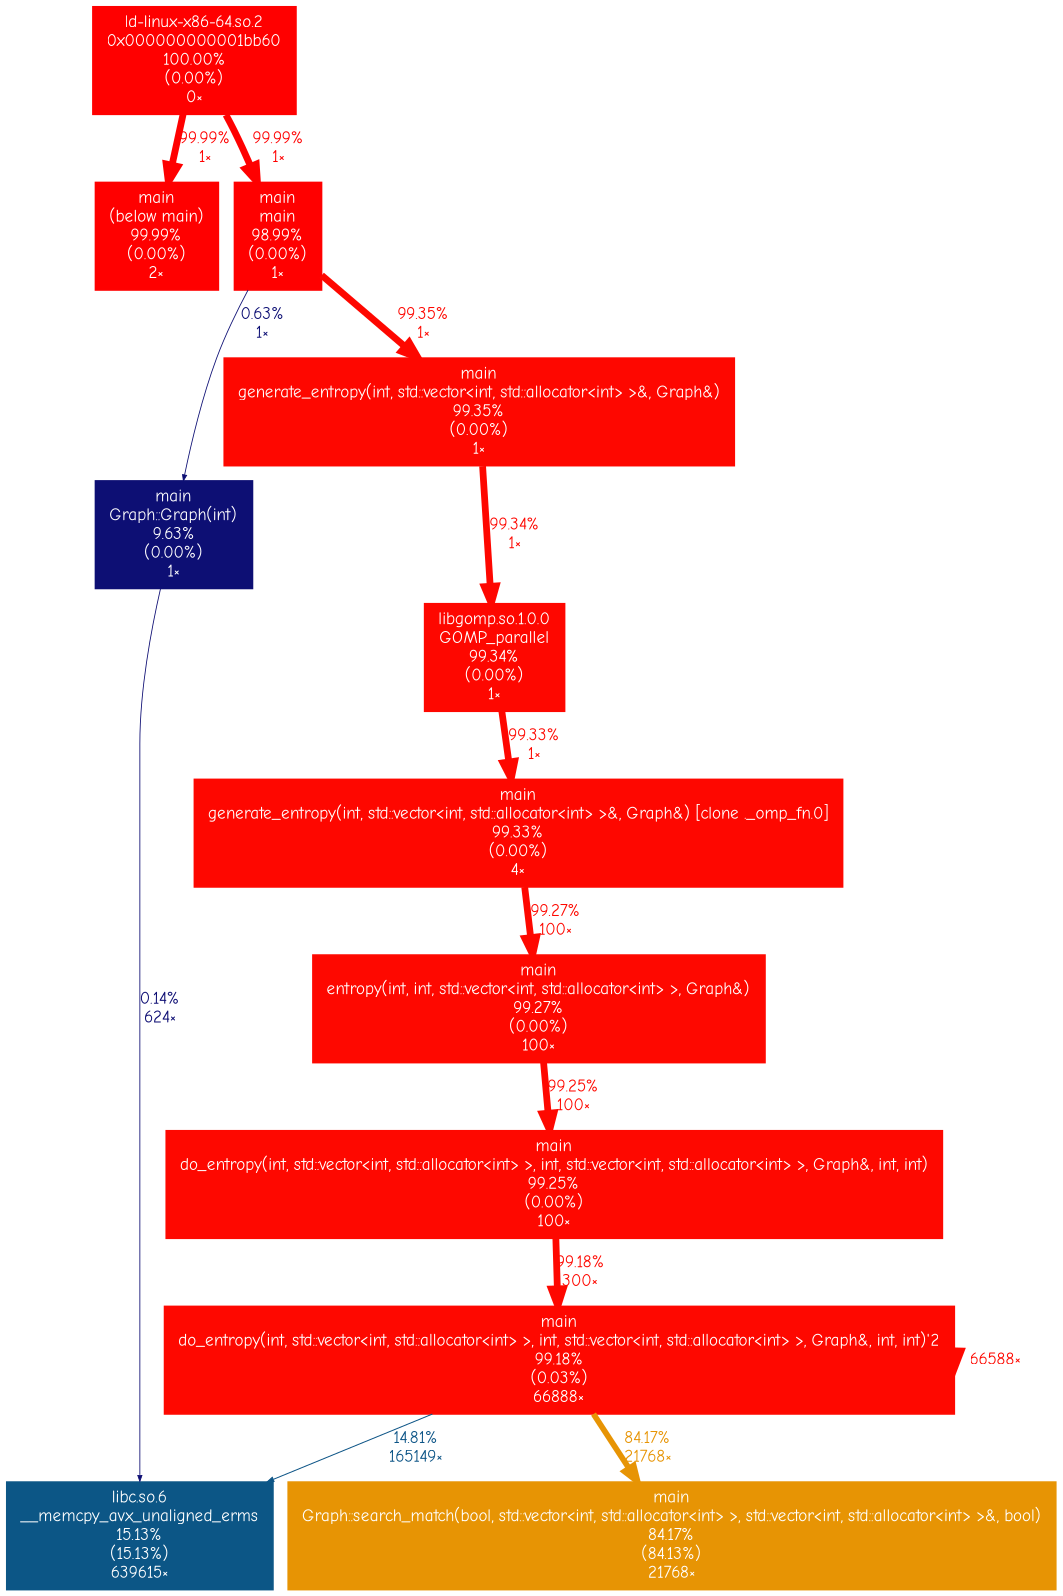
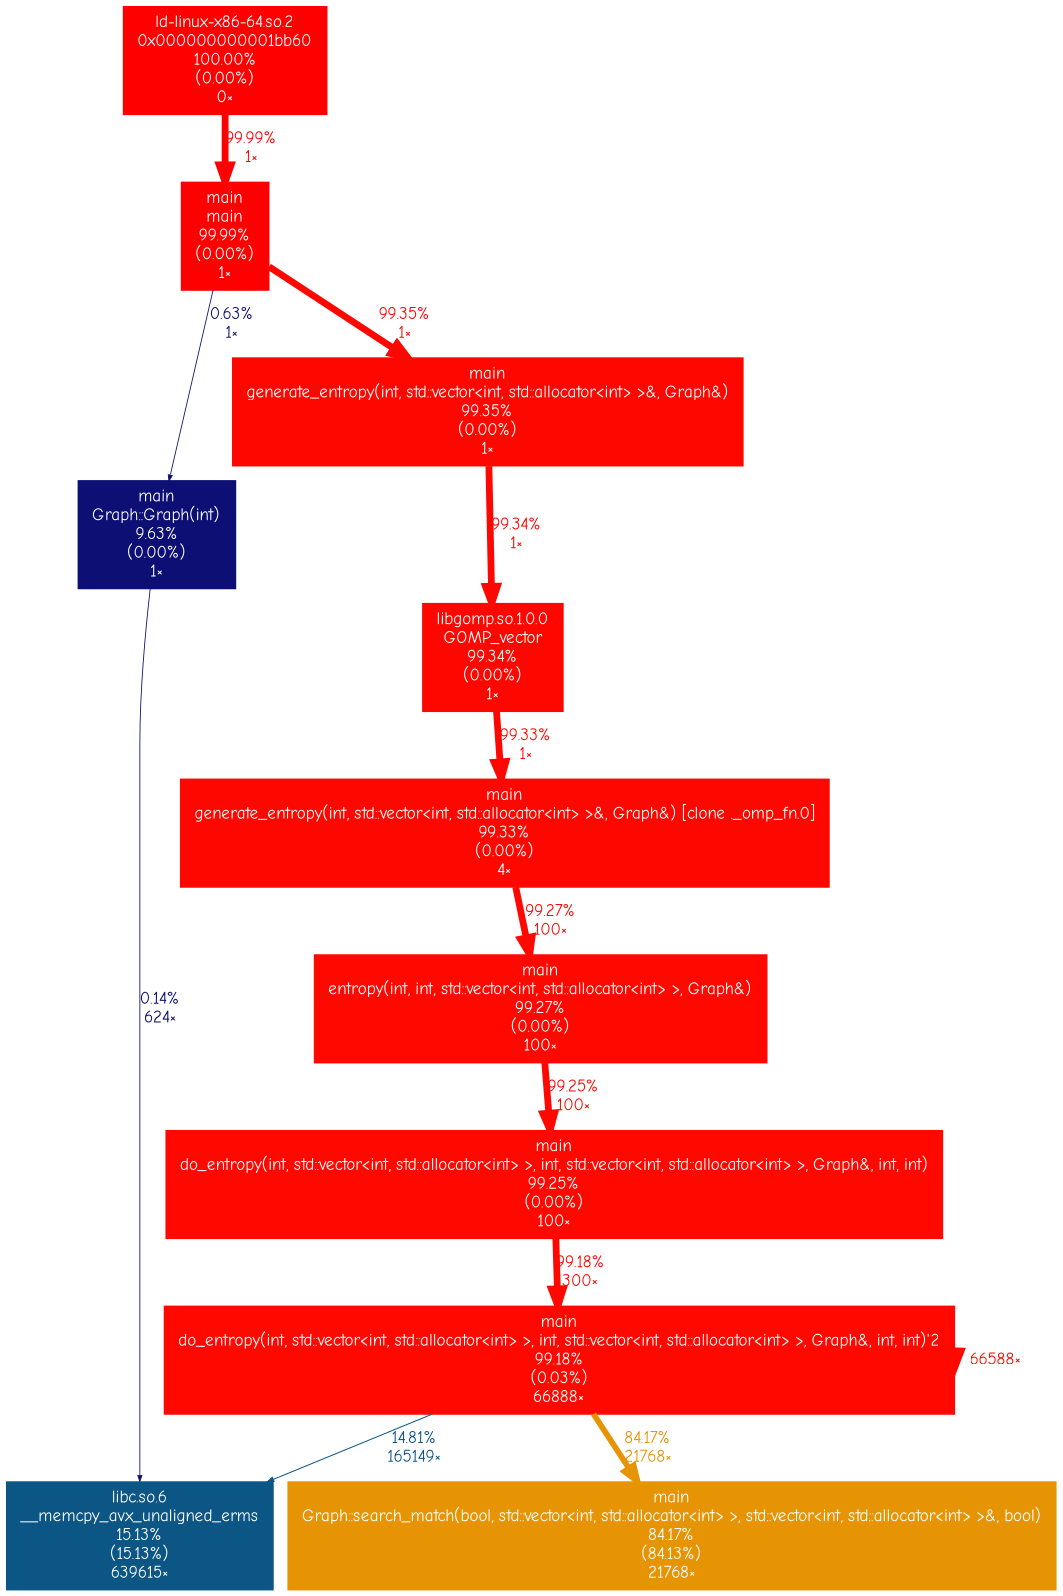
(157, 236) -> none
(278, 236) -> (225, 236)
(495, 657) -> (493, 657)
